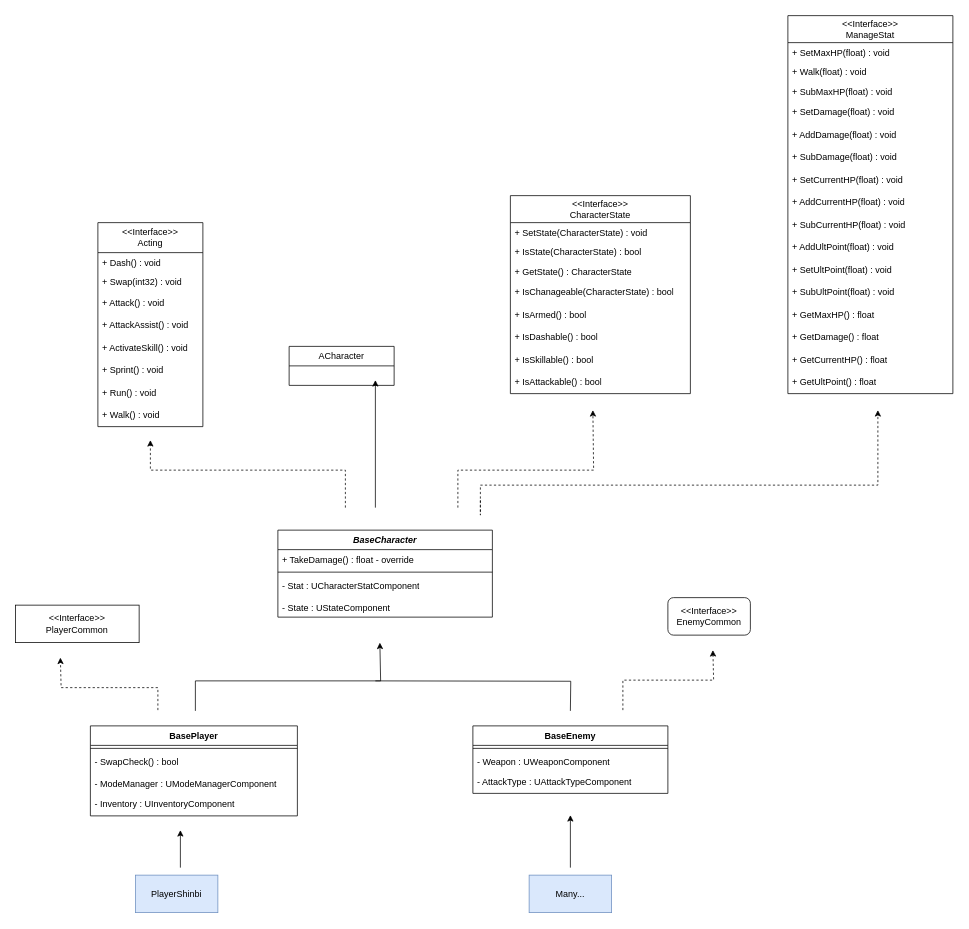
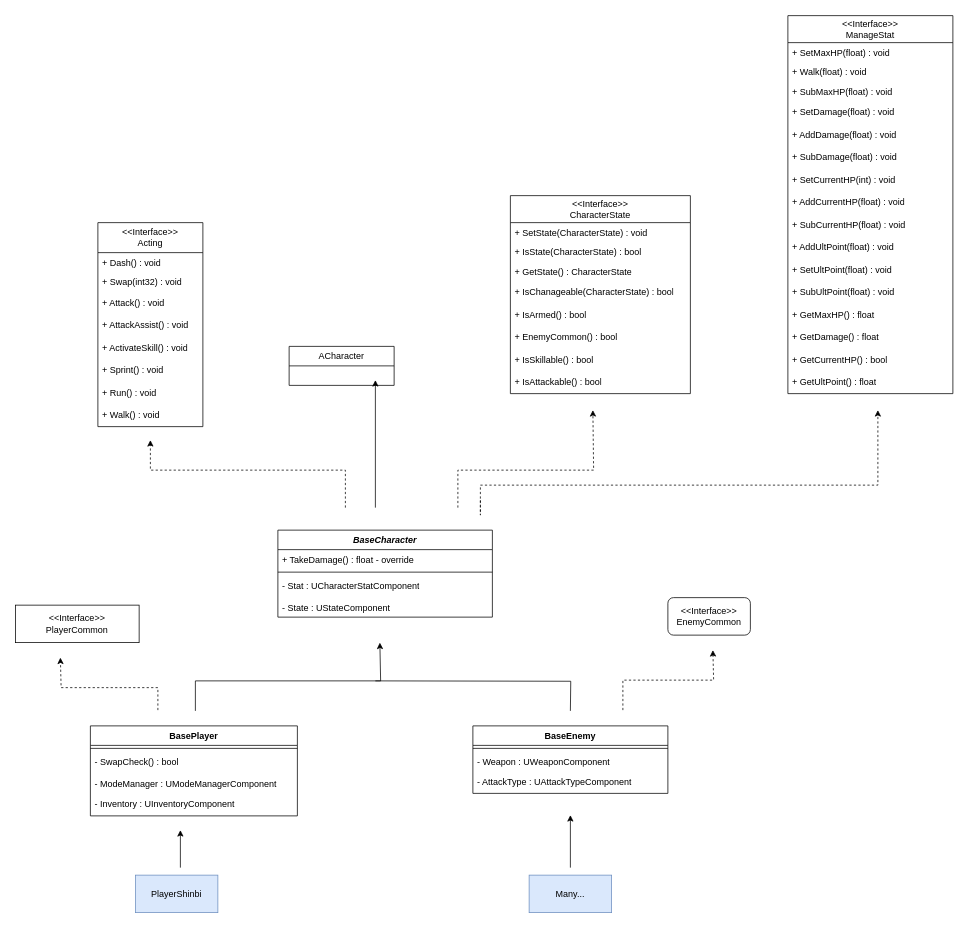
(856, 180) -> (851, 180)
(561, 337) -> (564, 337)
(847, 360) -> (844, 360)
